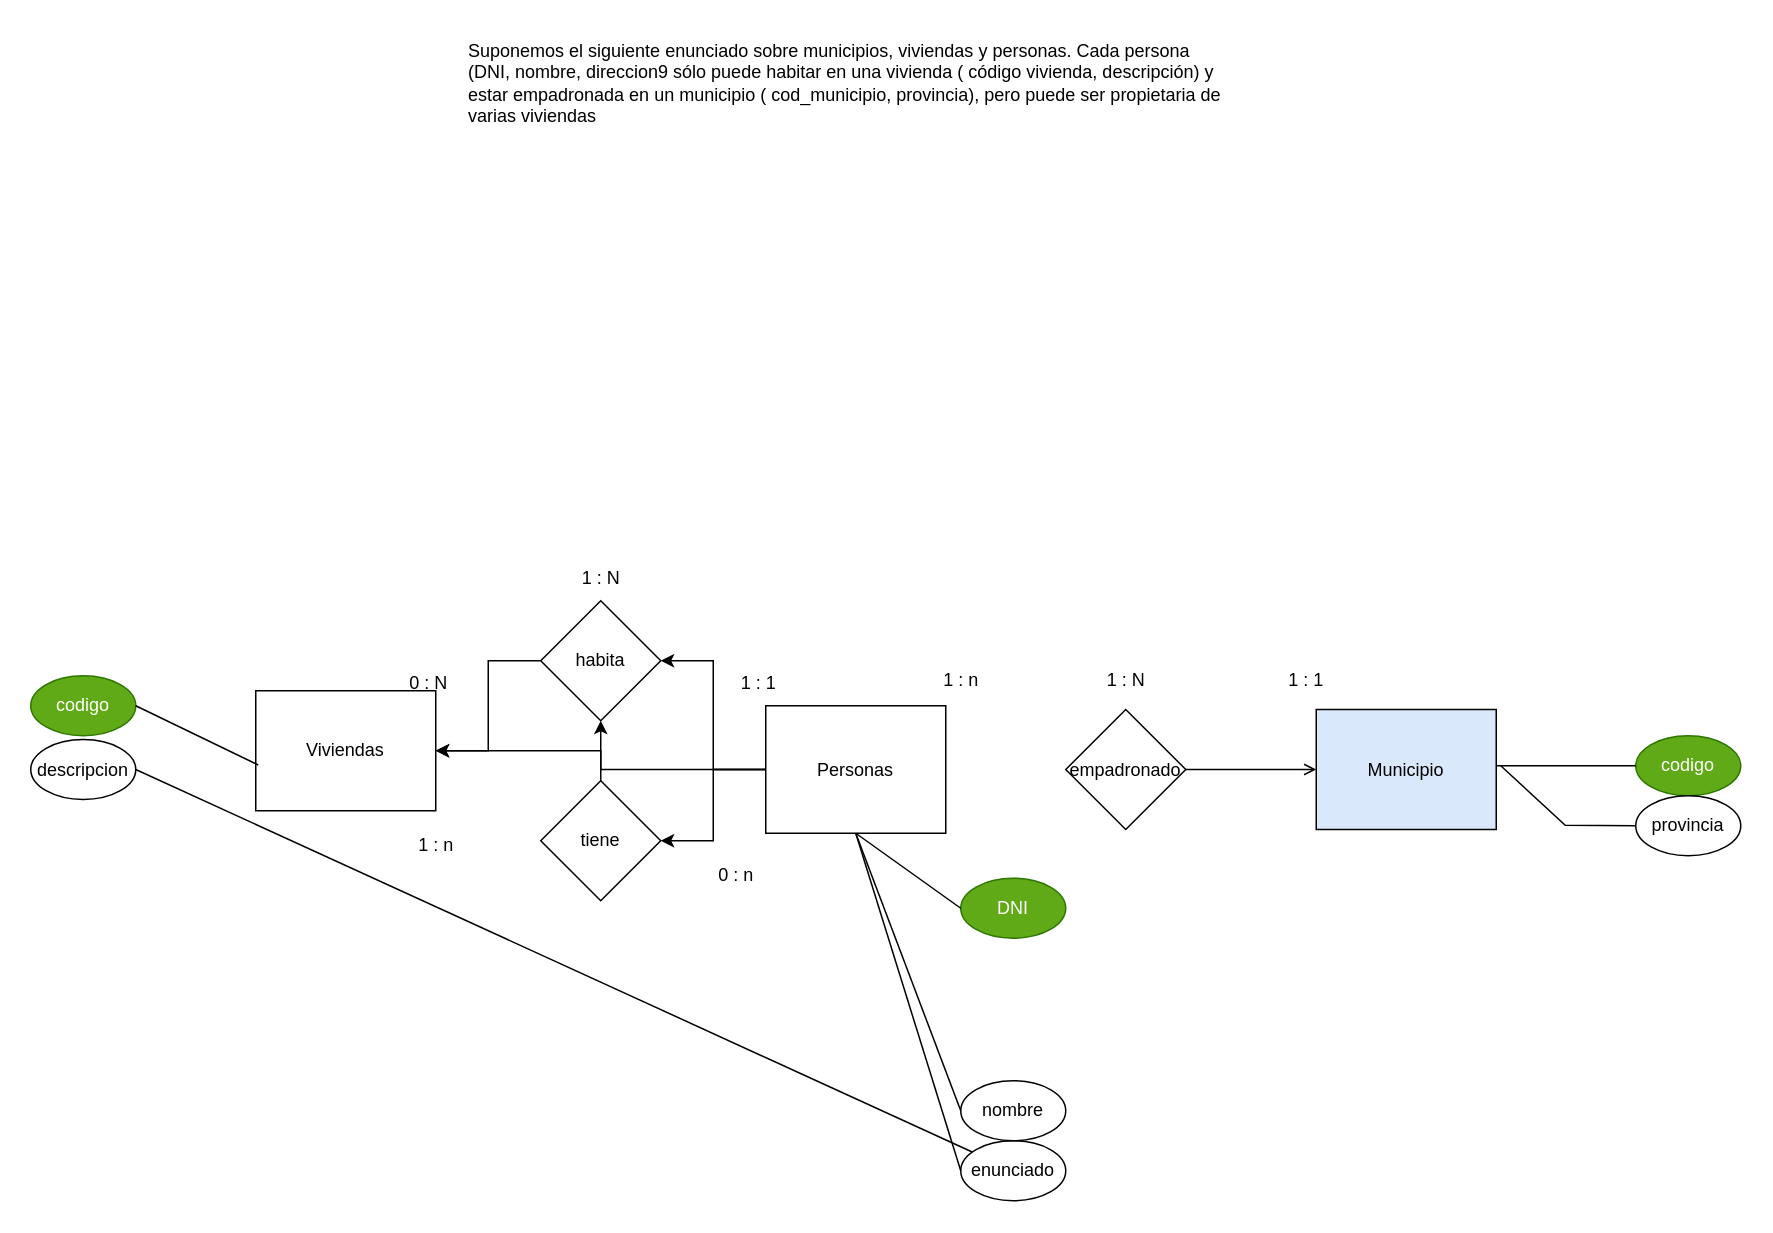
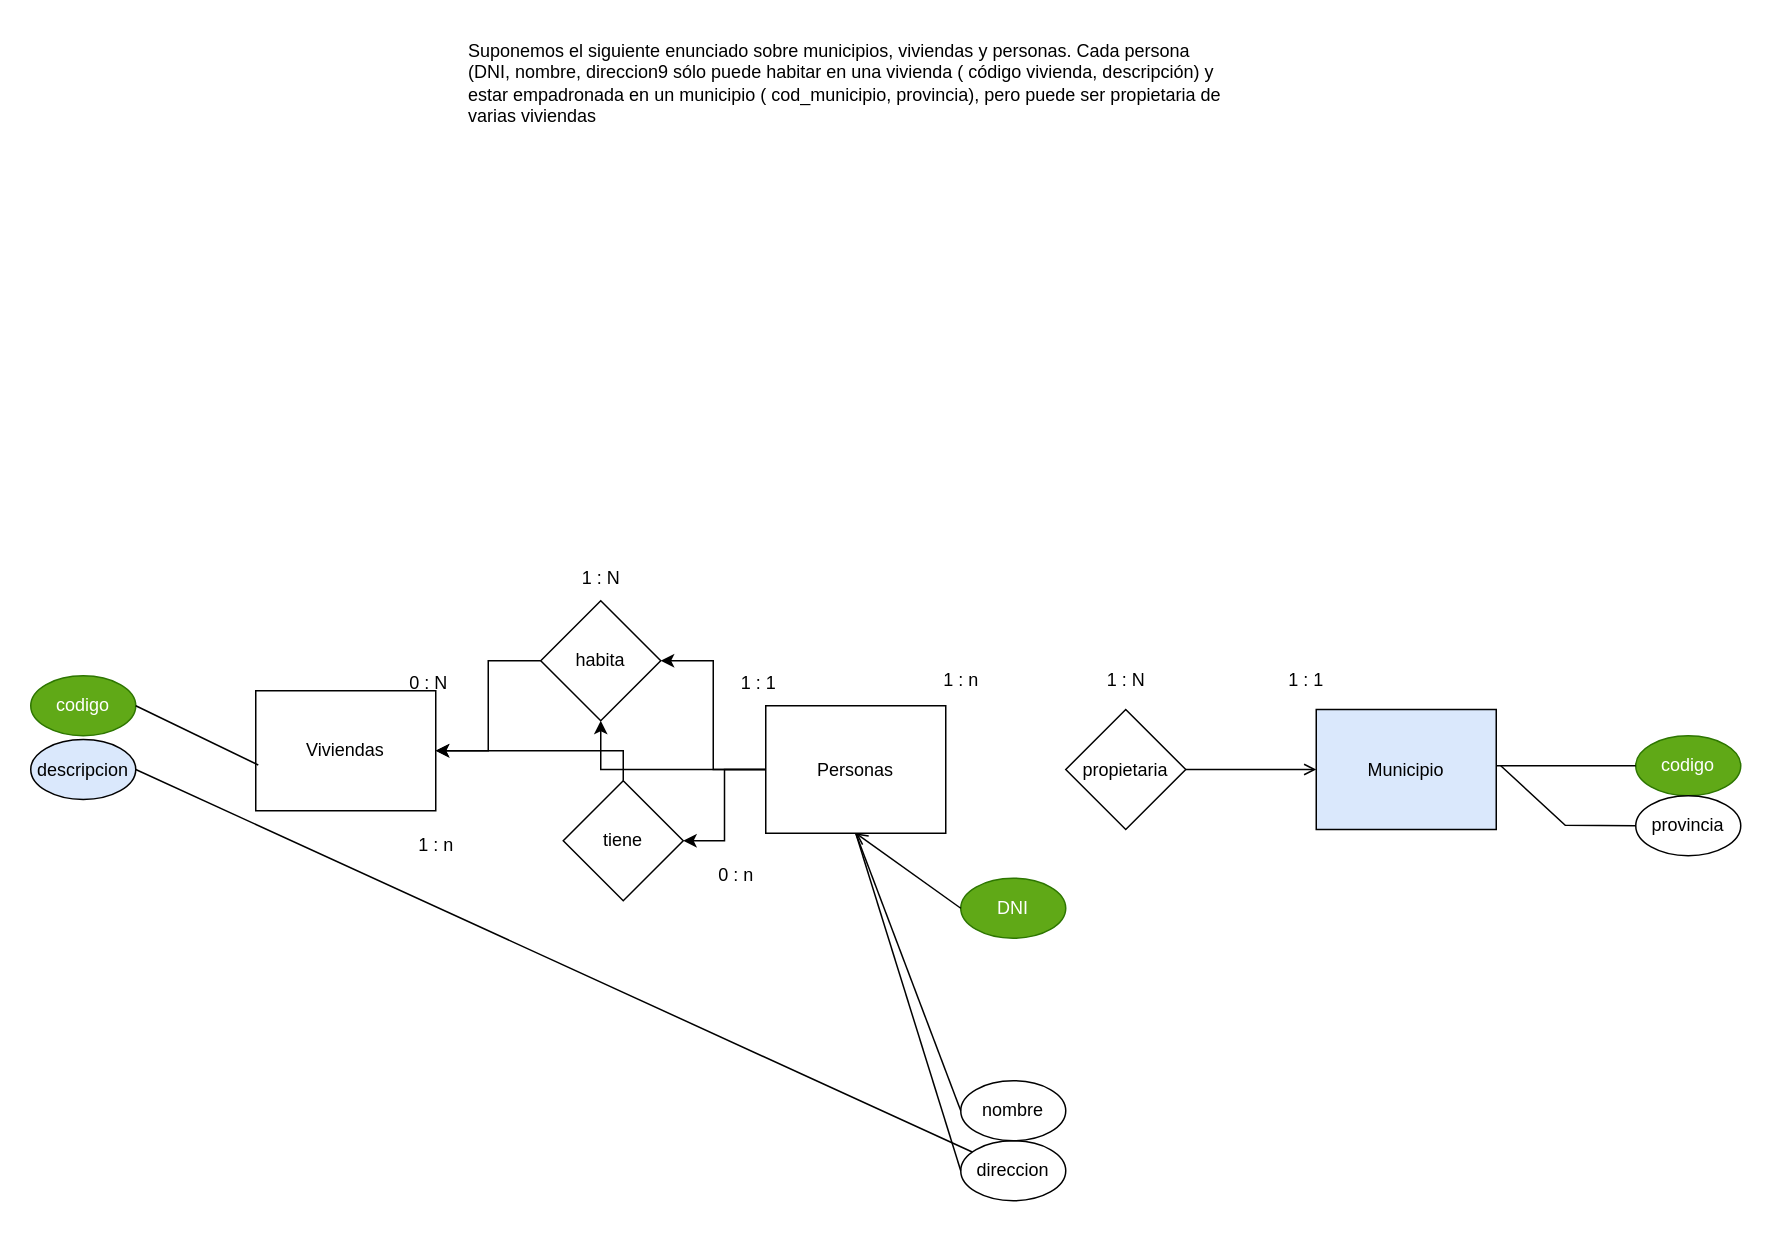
(83, 770) -> (83, 770)
(1126, 770) -> (1126, 770)
(861, 837) -> (861, 837)
(601, 841) -> (623, 841)
(1013, 1171) -> (1013, 1171)
